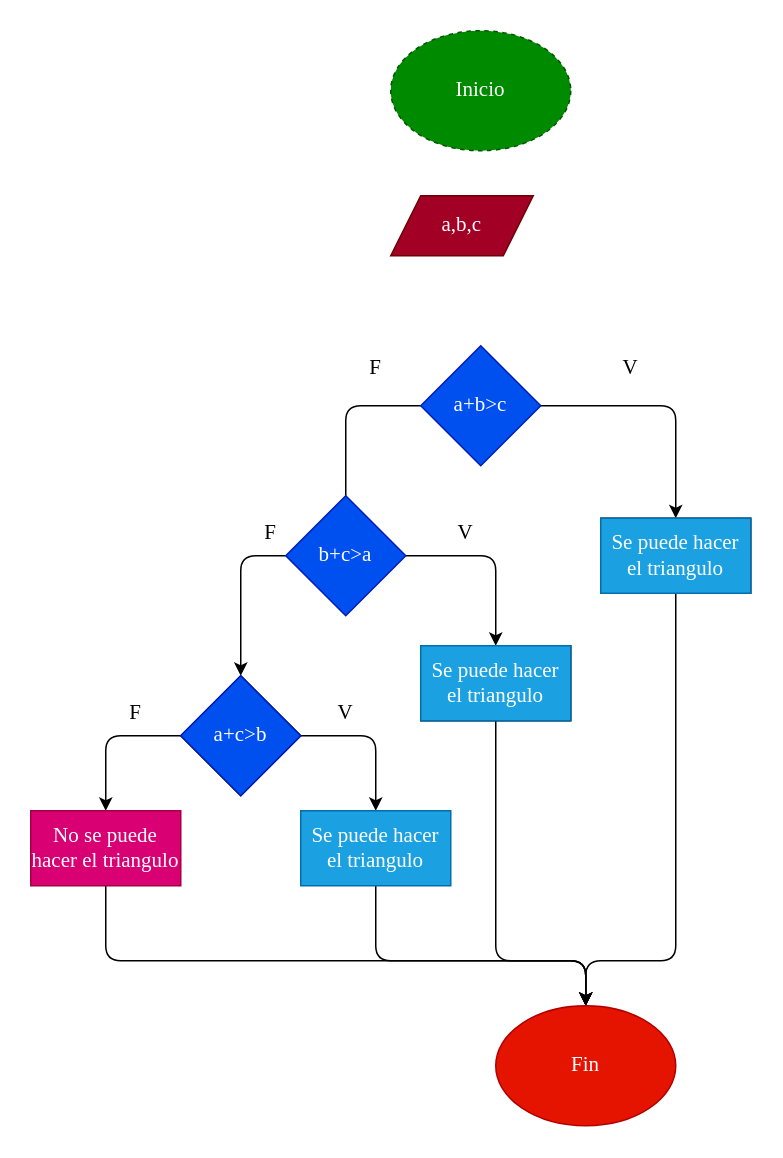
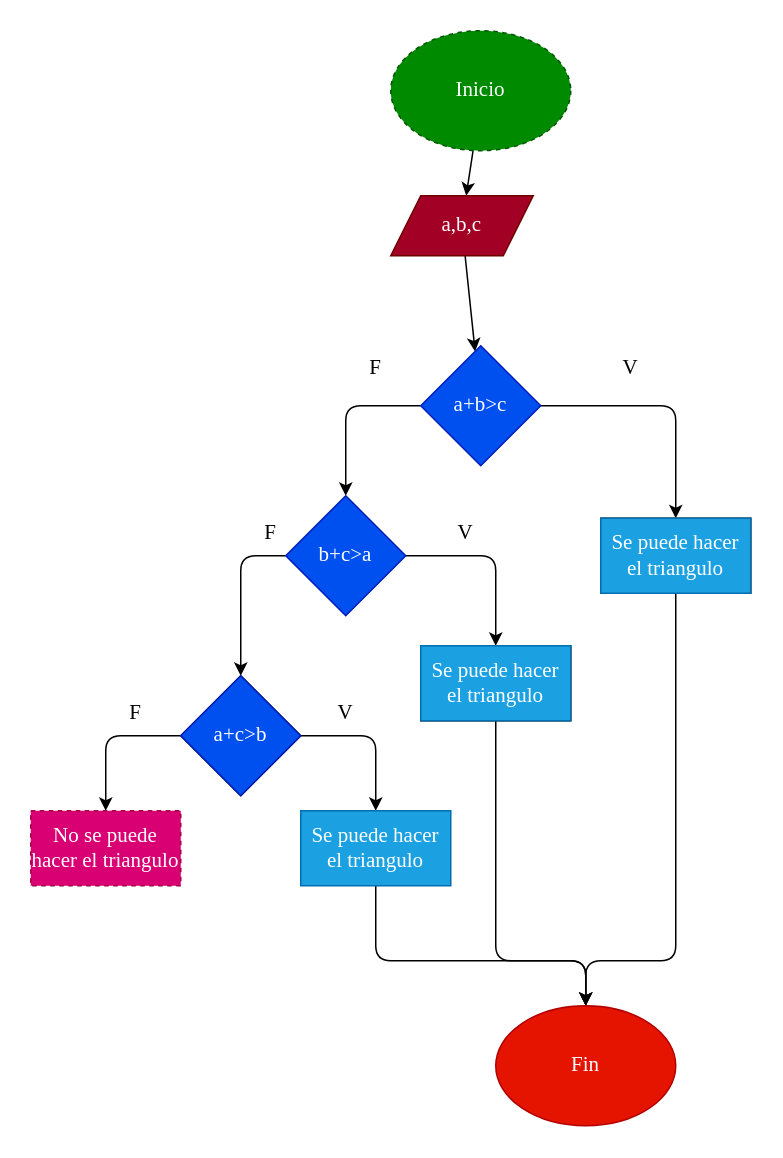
none -> (470, 168)
none -> (470, 299)
(346, 488) -> (346, 484)
(106, 848) -> (106, 848)
(211, 961) -> none
